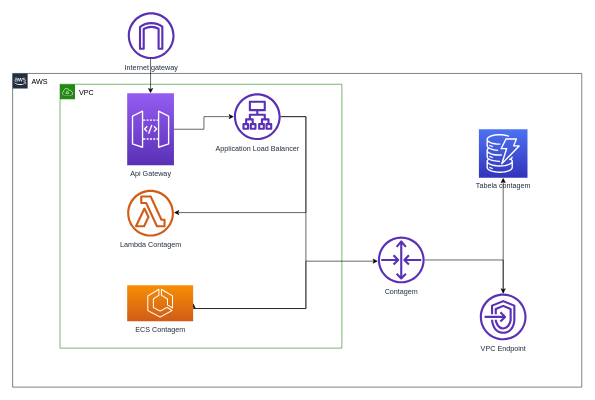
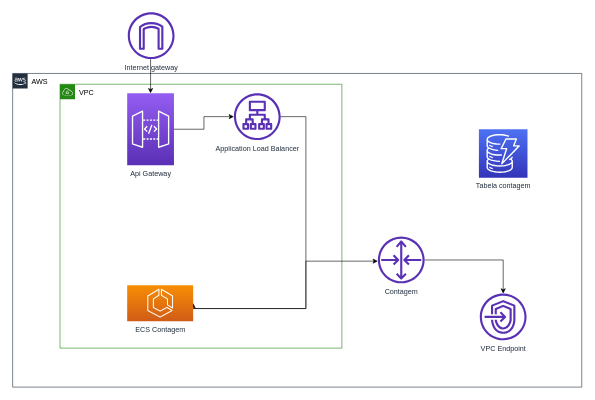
(503, 183) -> none
(150, 213) -> none
(241, 213) -> none
